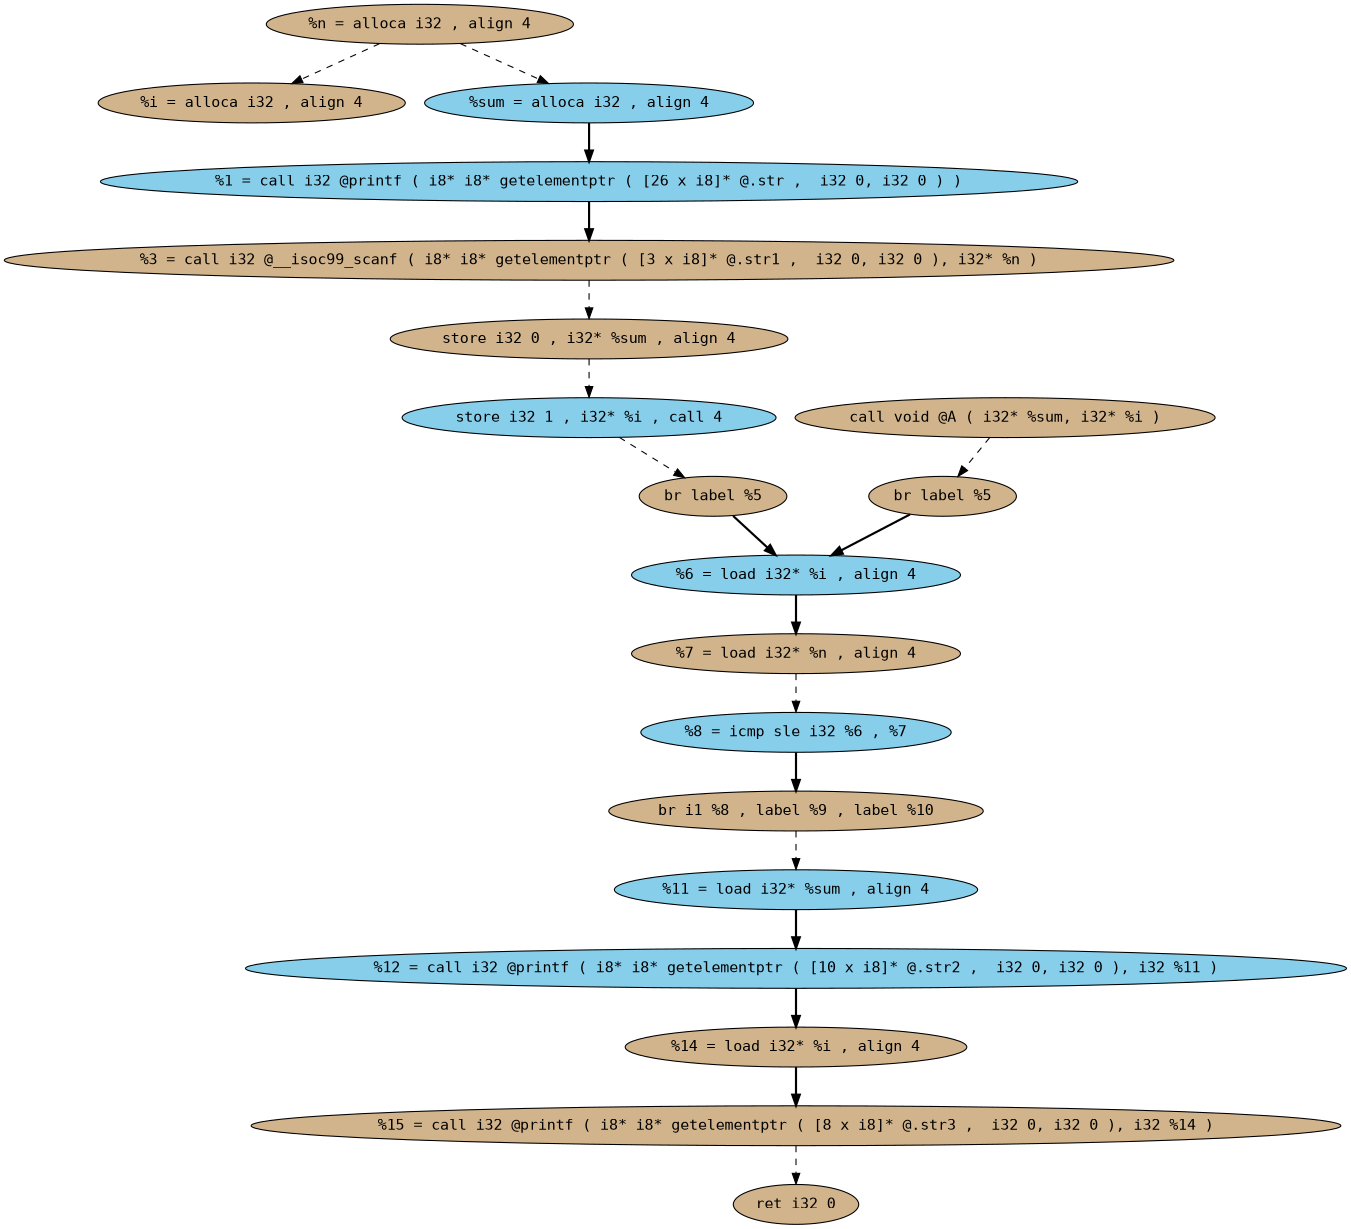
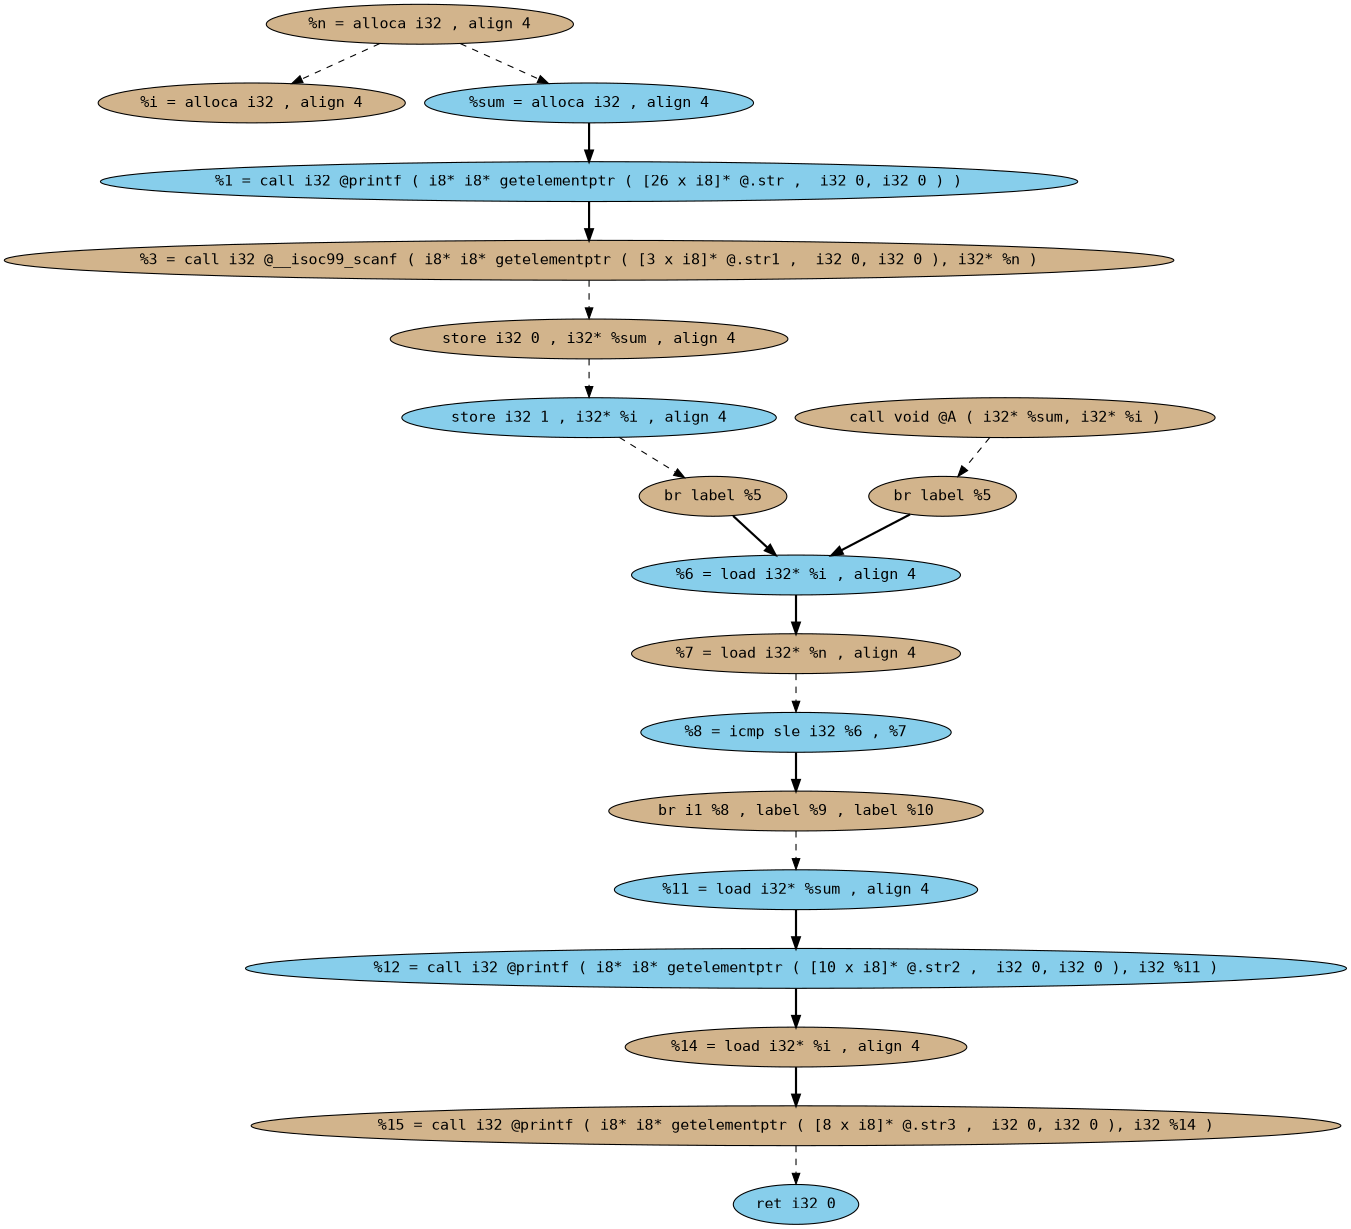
(589, 418) -> (589, 418)
(796, 1204) -> (796, 1204)
